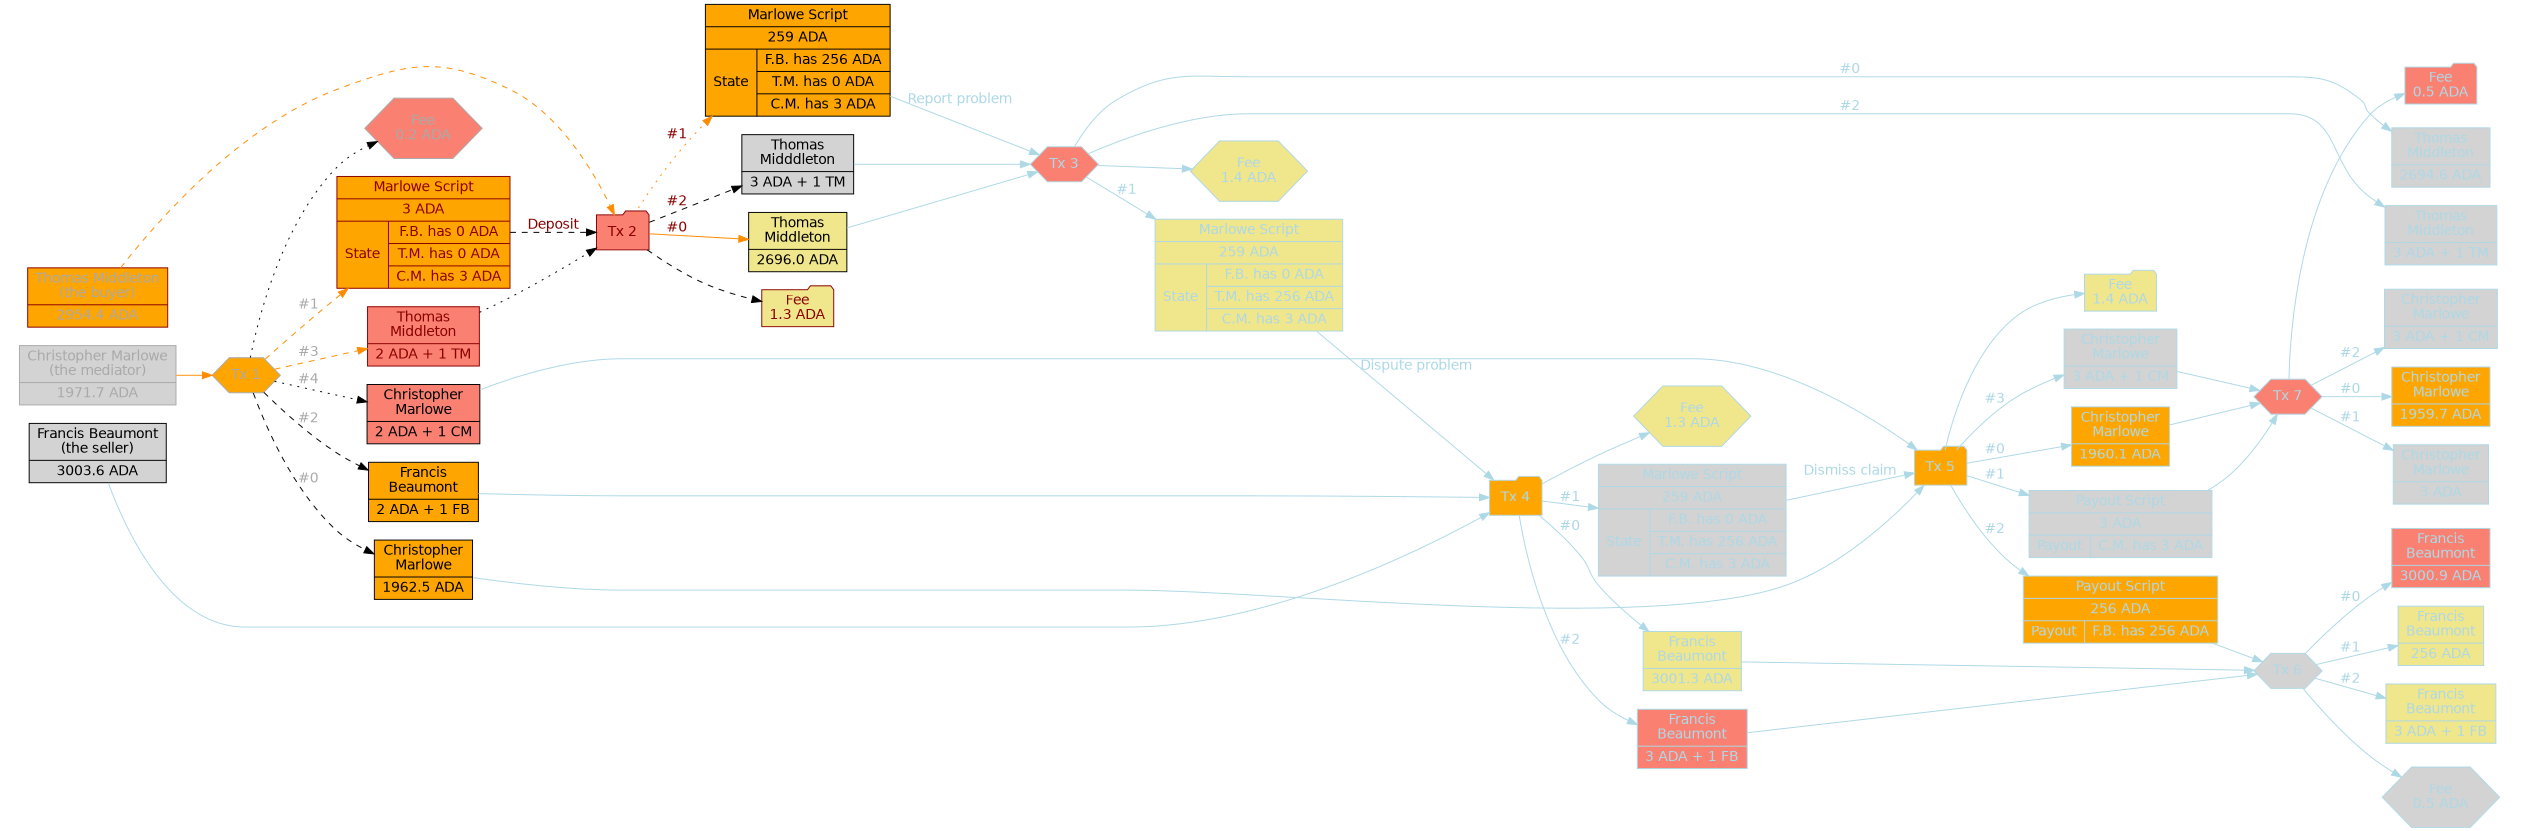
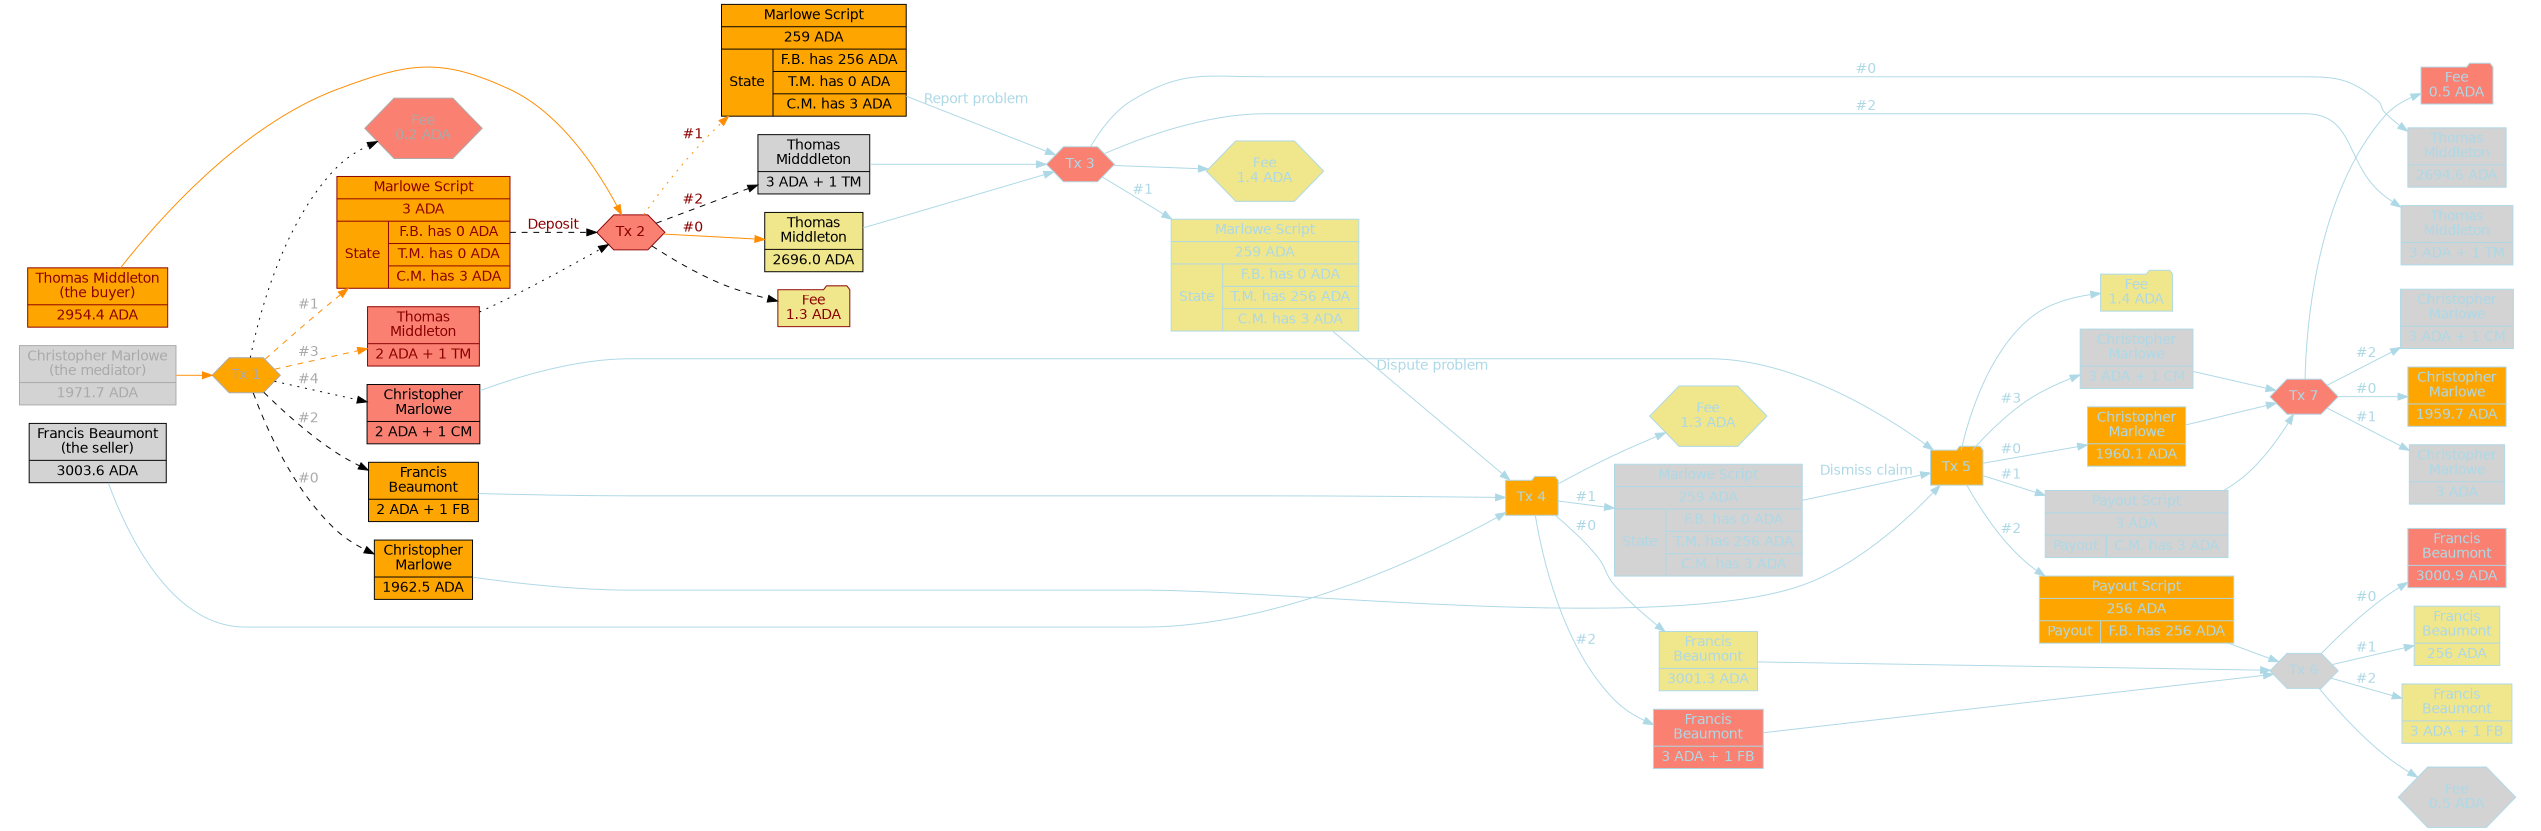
(362, 80) -> (364, 80)
(623, 232) -> (631, 232)
(98, 298) -> (98, 298)
